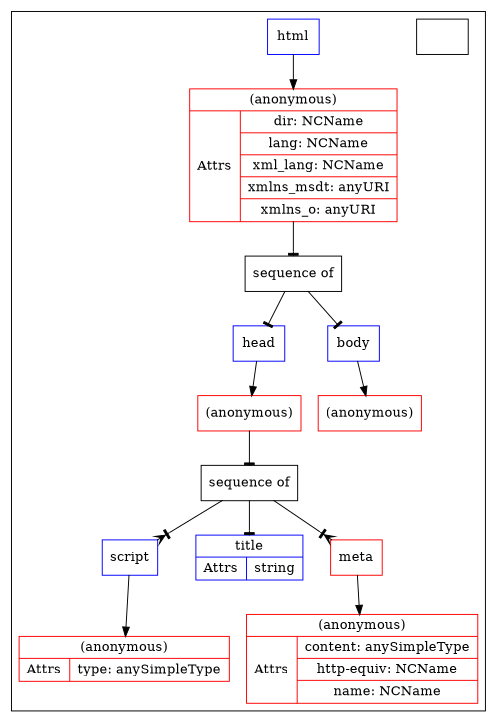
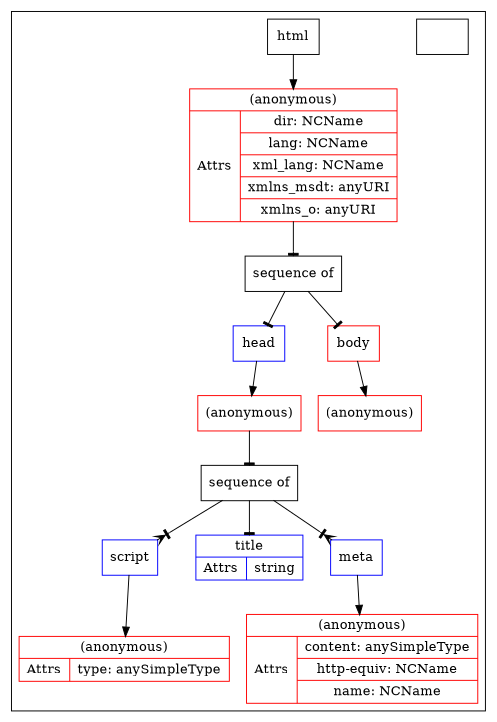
(293, 37) -> (293, 37)
(354, 344) -> (354, 344)
(356, 558) -> (356, 558)
